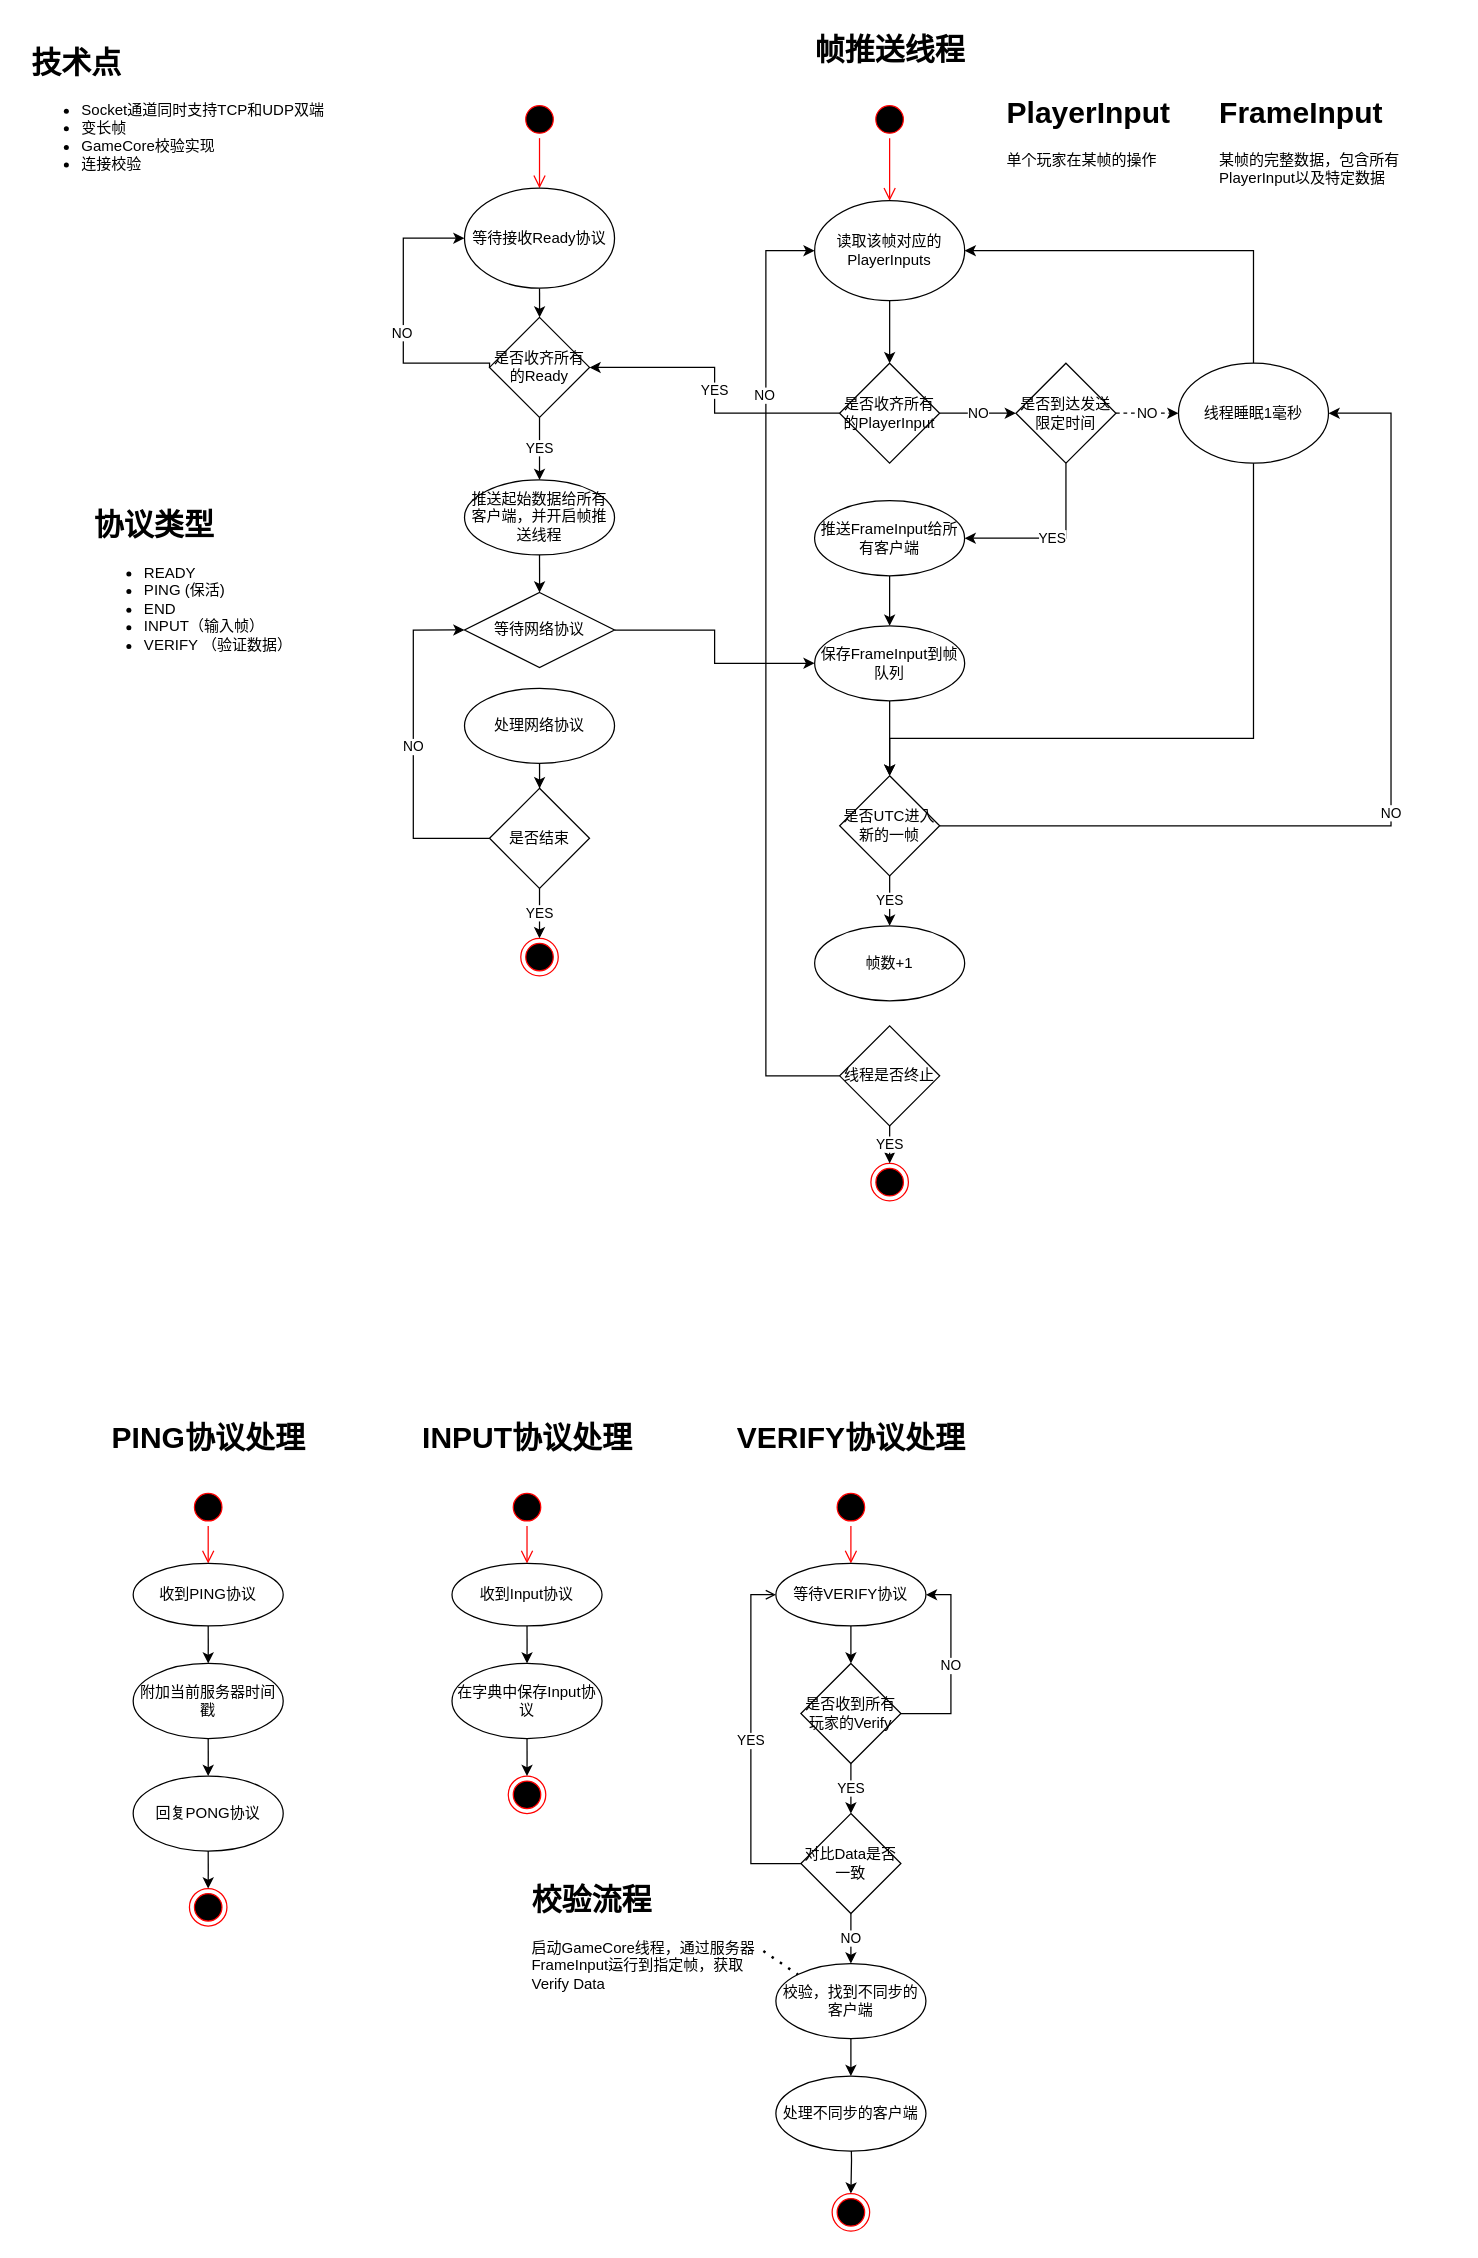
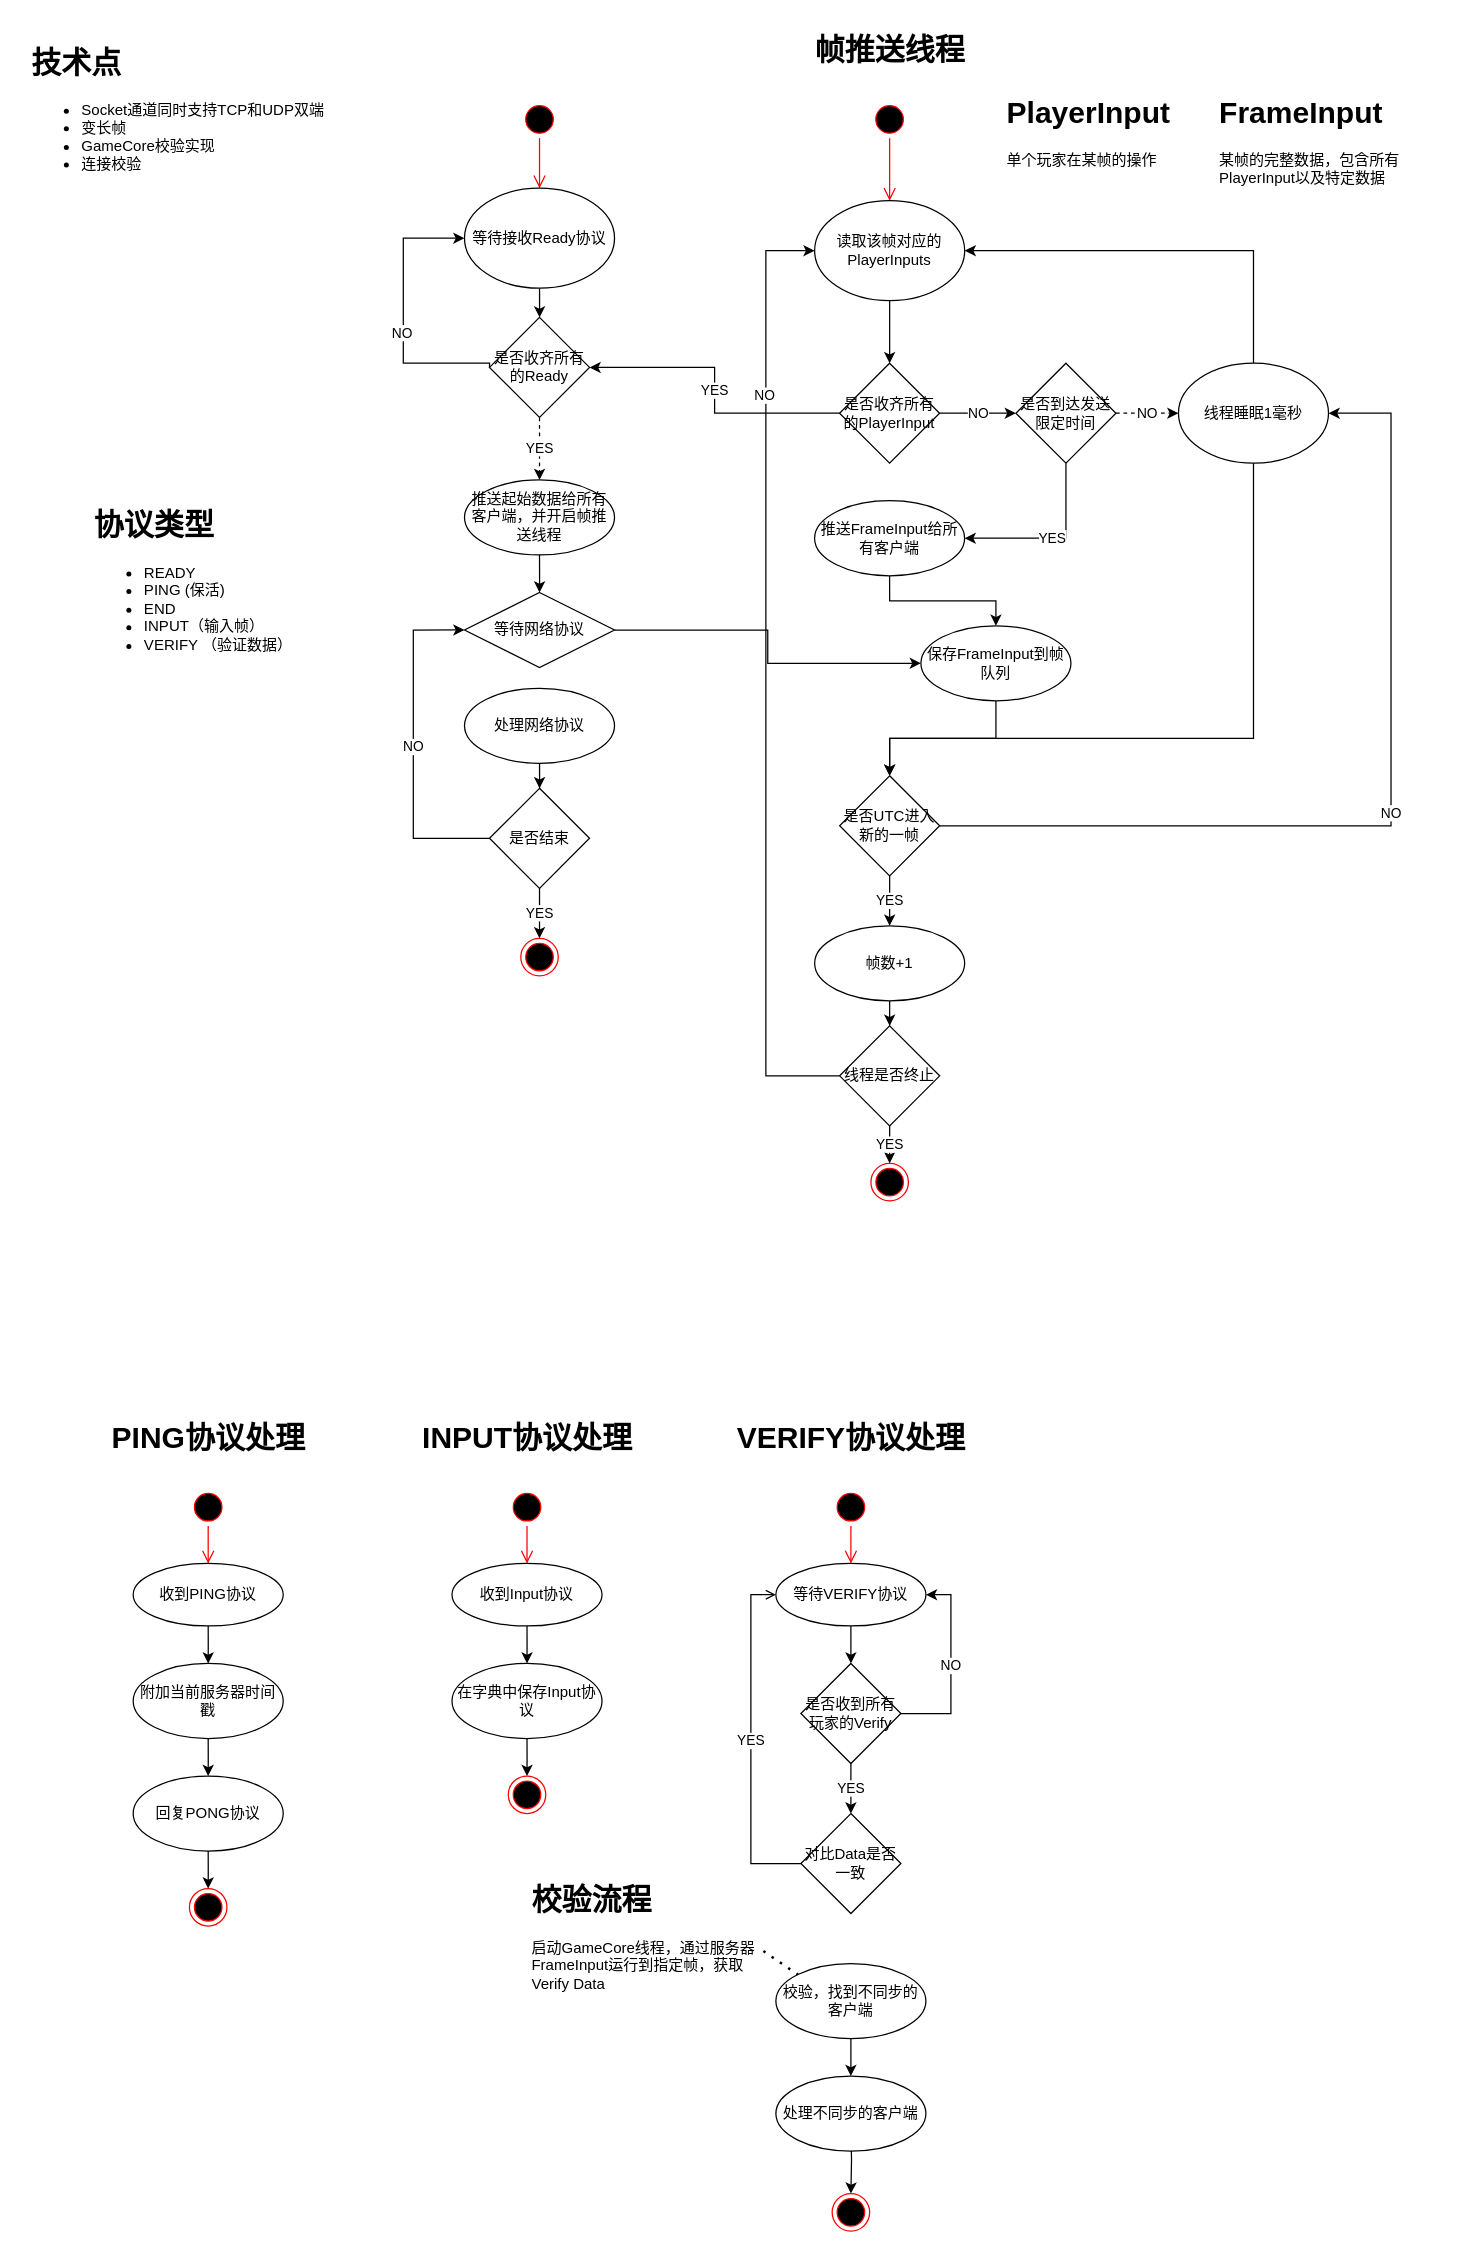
(539, 429) -> (539, 429)
(889, 663) -> (996, 663)
none -> (889, 1018)
(851, 1934) -> none
